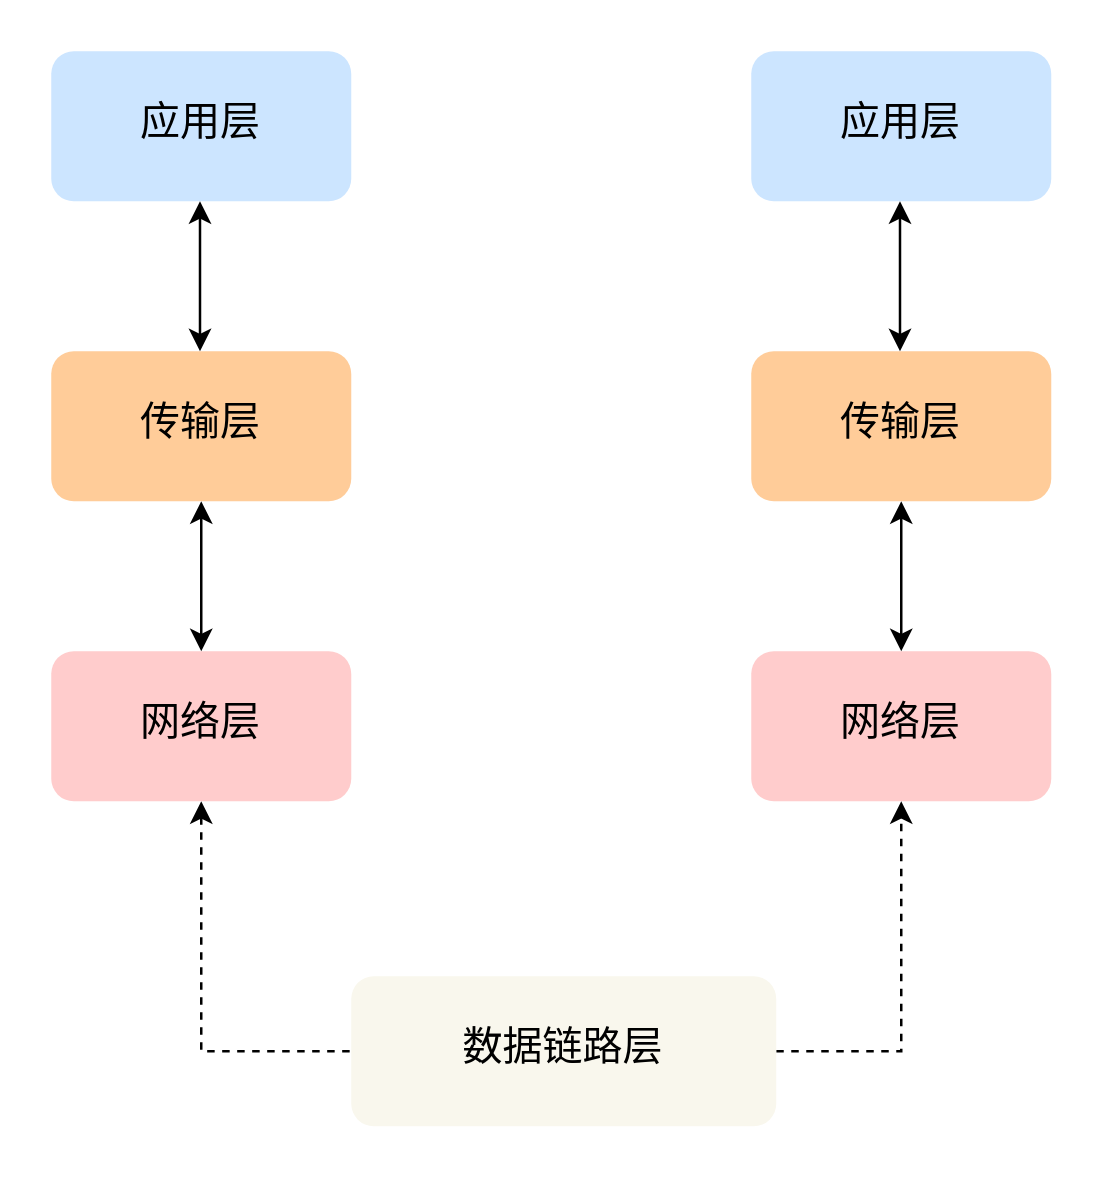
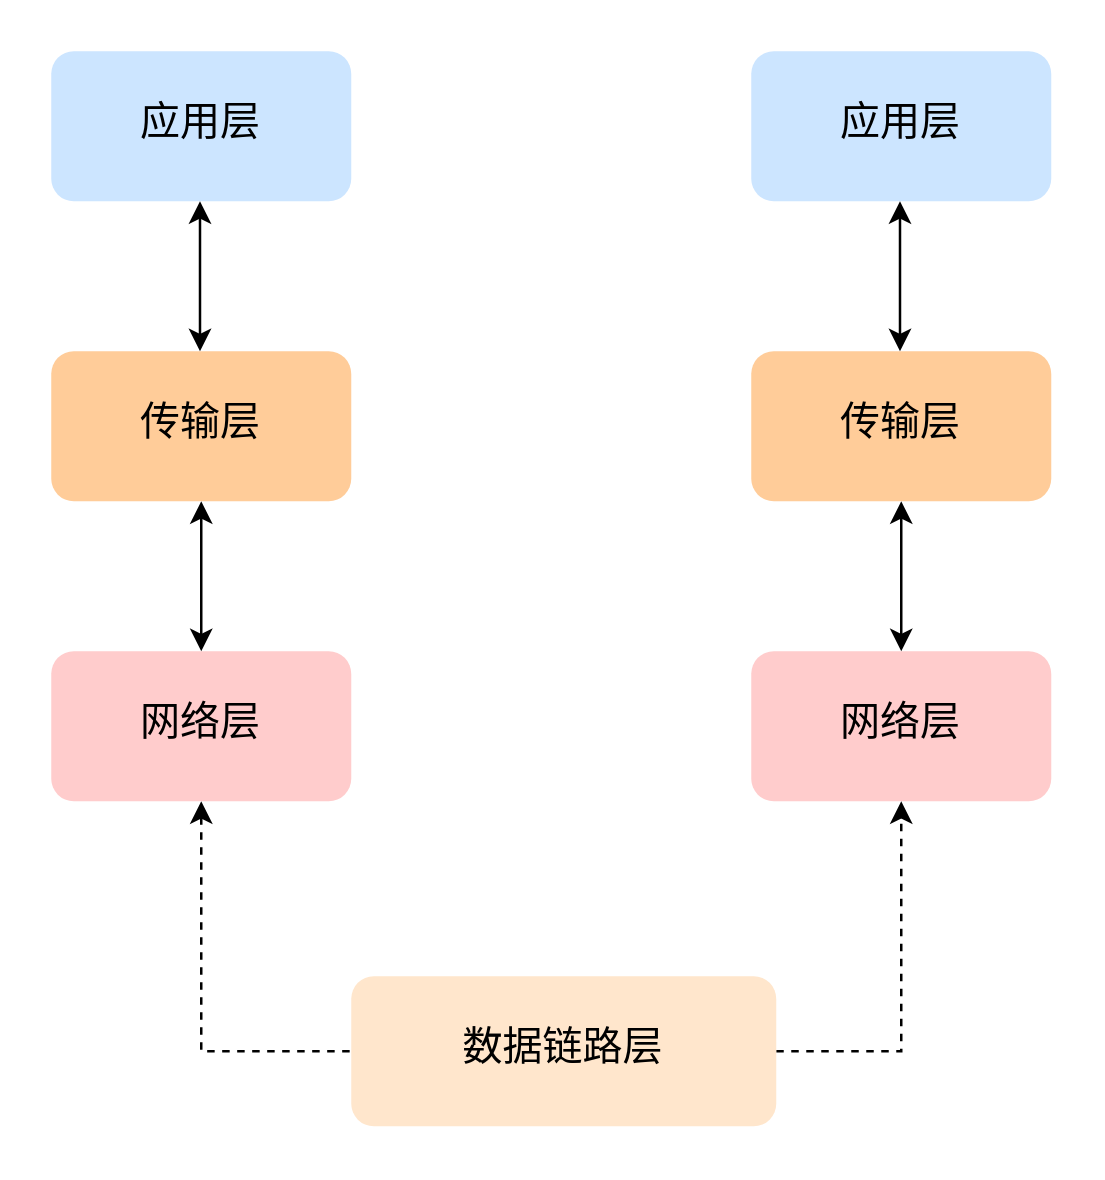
(564, 1051) -> (564, 1051)
